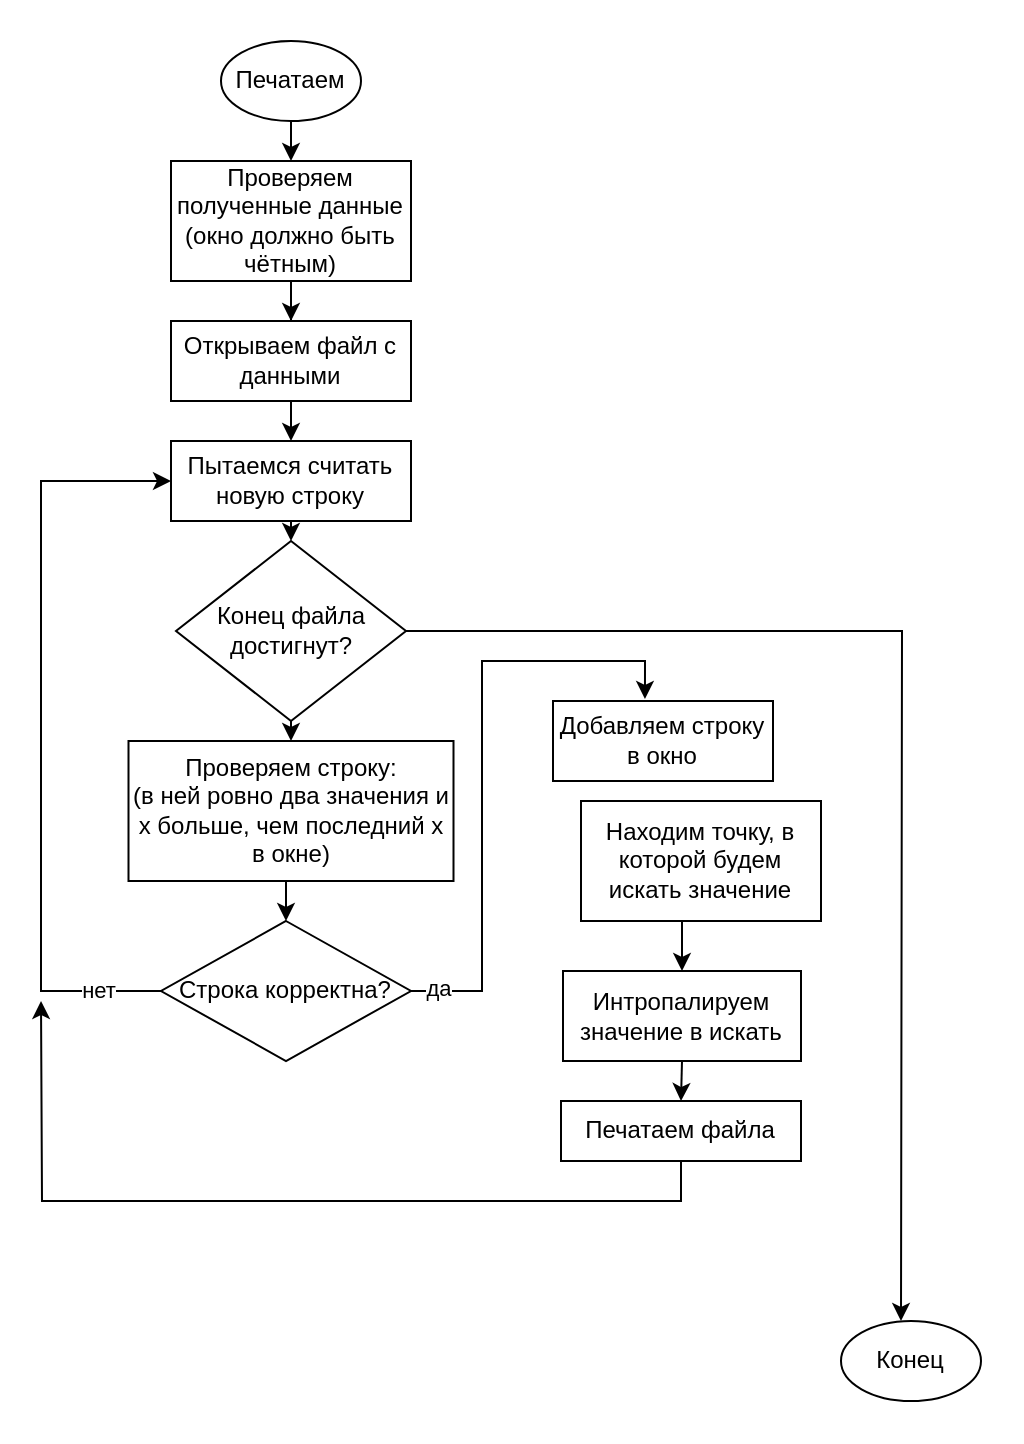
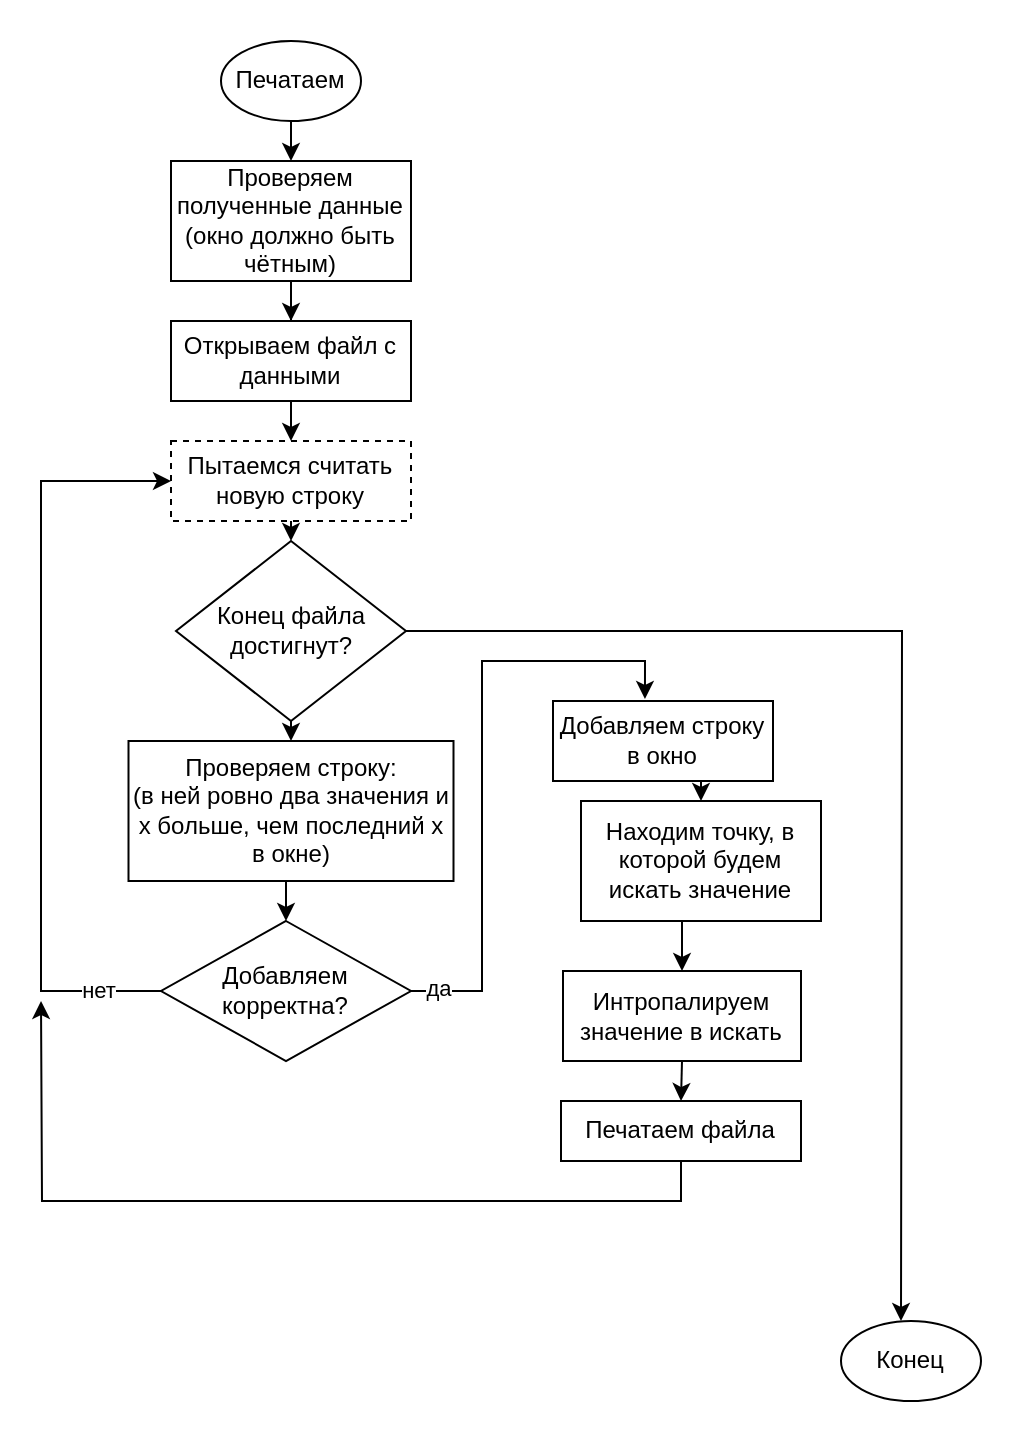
(291, 481) -> (291, 481)
none -> (699, 781)
(286, 991) -> (286, 991)
